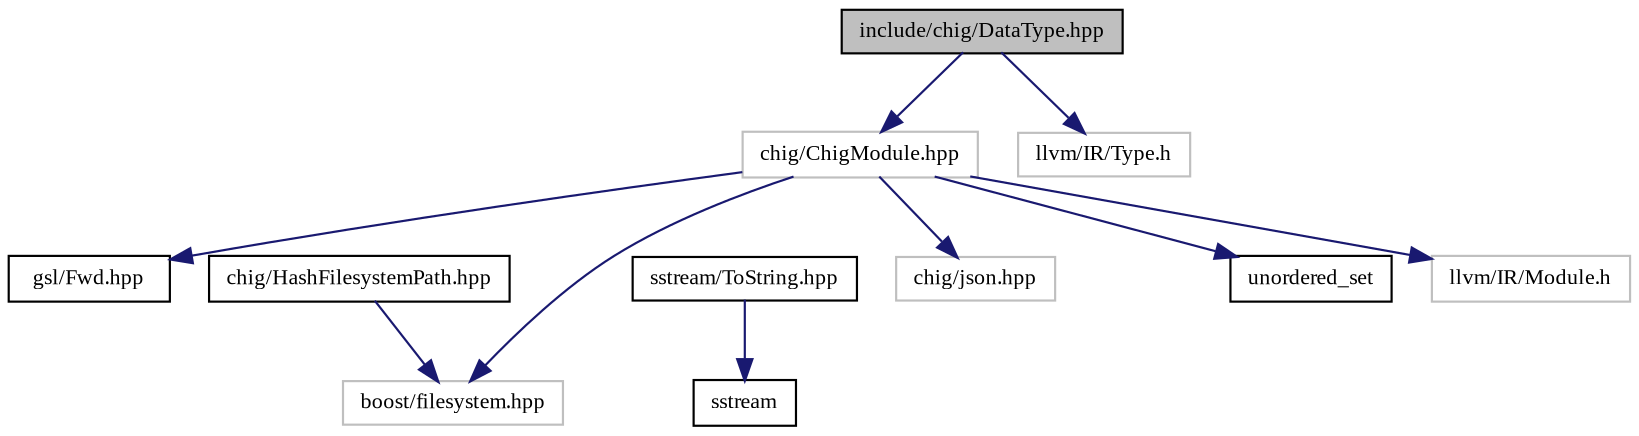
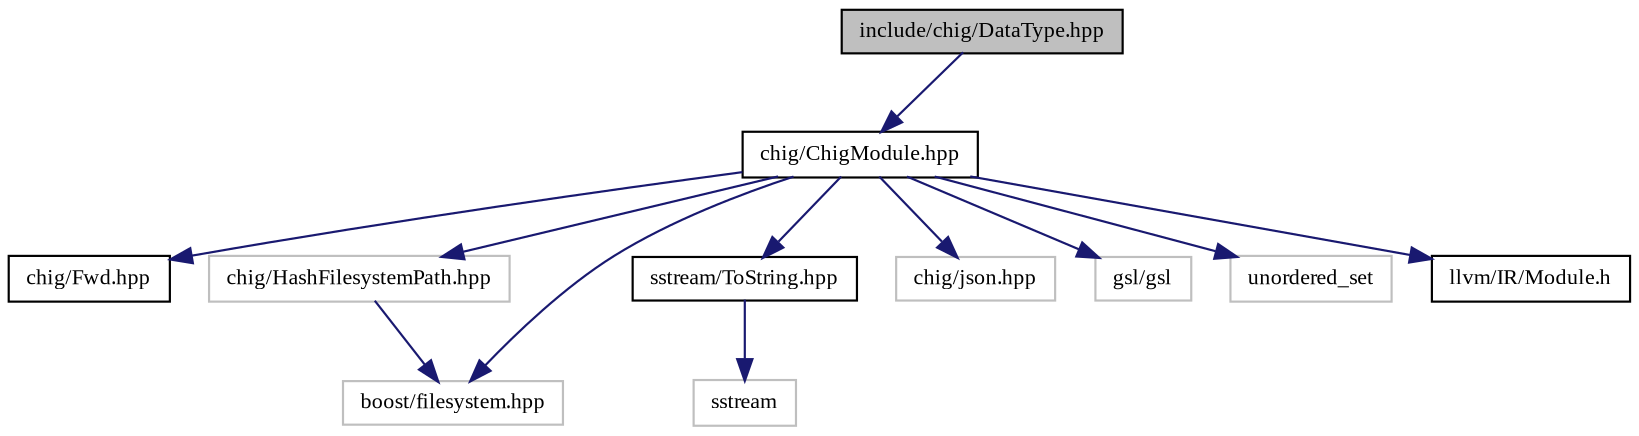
(860, 155) -> (860, 155)
(1104, 155) -> none
none -> (810, 209)
none -> (621, 214)
(89, 279) -> (89, 279)
(359, 279) -> (359, 279)
none -> (1143, 279)
(1311, 279) -> (1311, 279)
(1531, 279) -> (1531, 279)
(745, 403) -> (745, 403)
